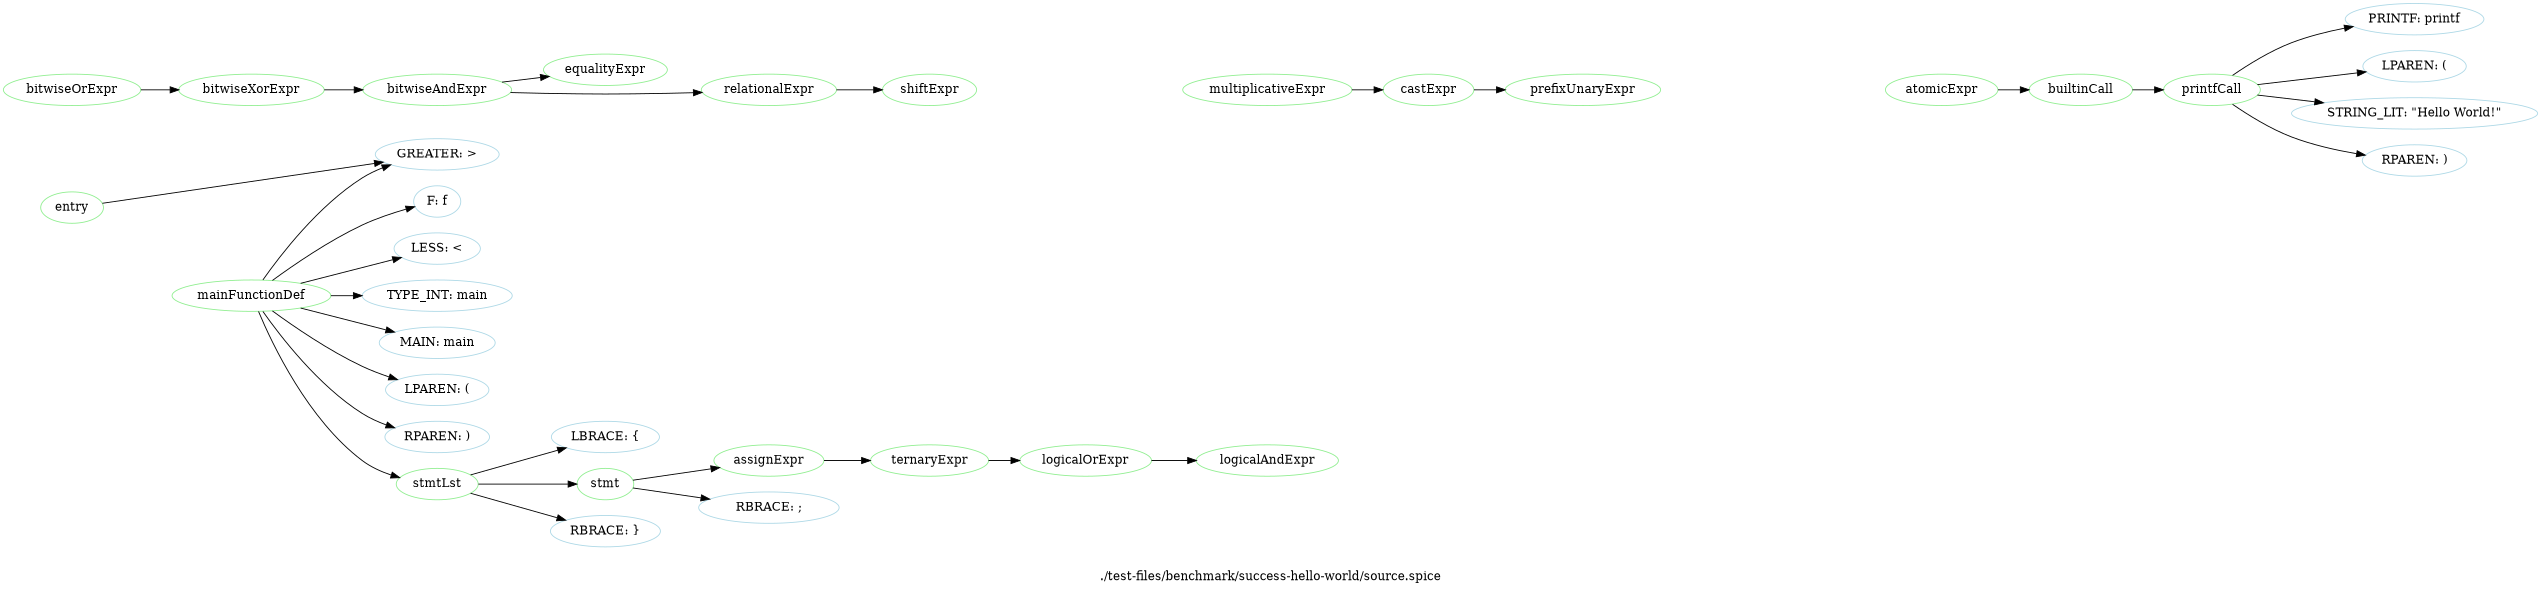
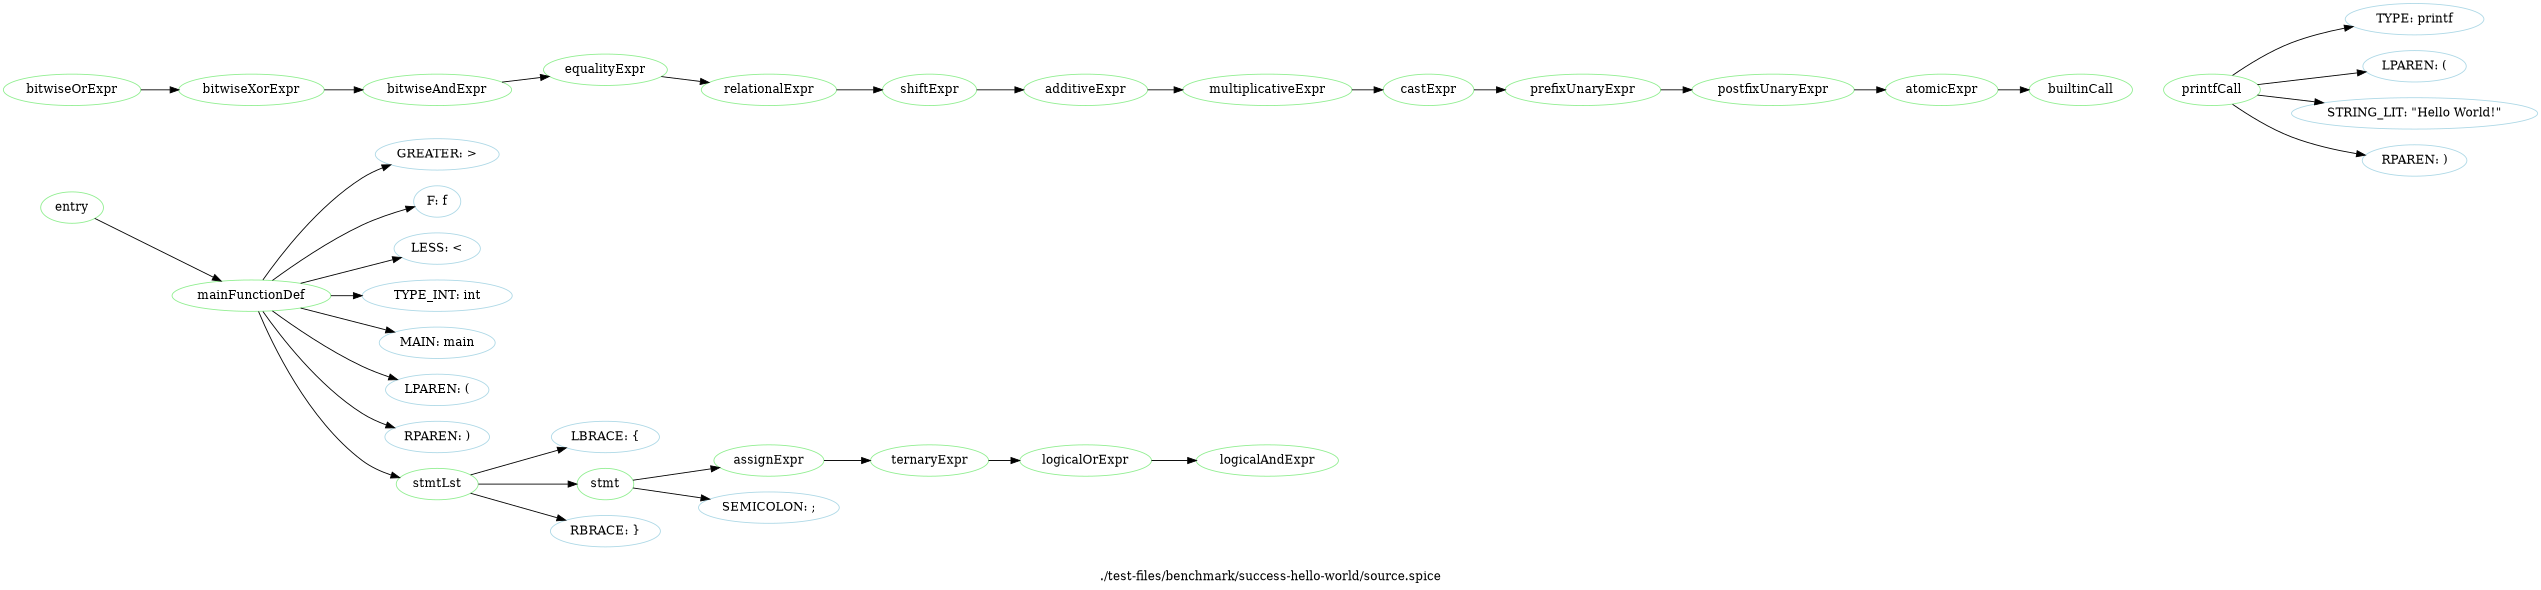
(2415, 19) -> (2415, 19)
none -> (1086, 90)
none -> (1773, 90)
(2143, 90) -> none
(602, 94) -> (681, 79)
(238, 183) -> (154, 248)
(437, 296) -> (437, 296)
(769, 508) -> (769, 508)
